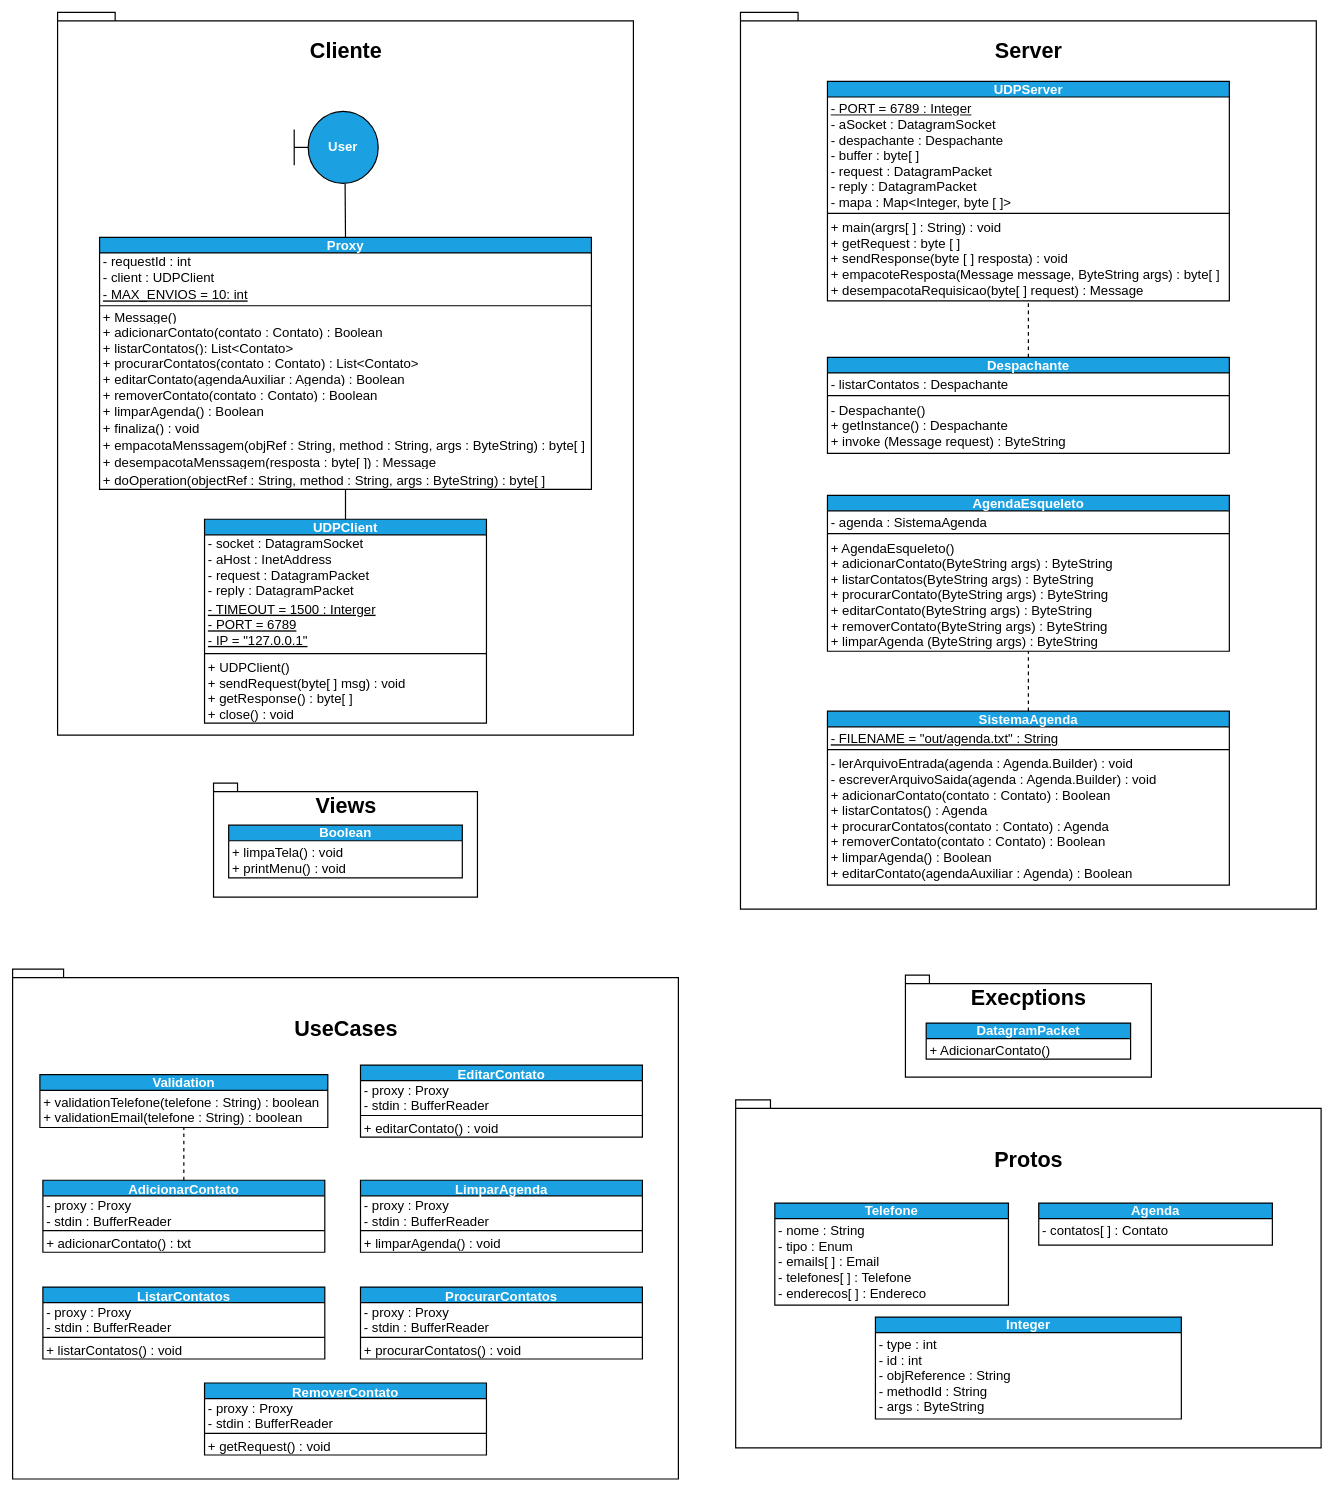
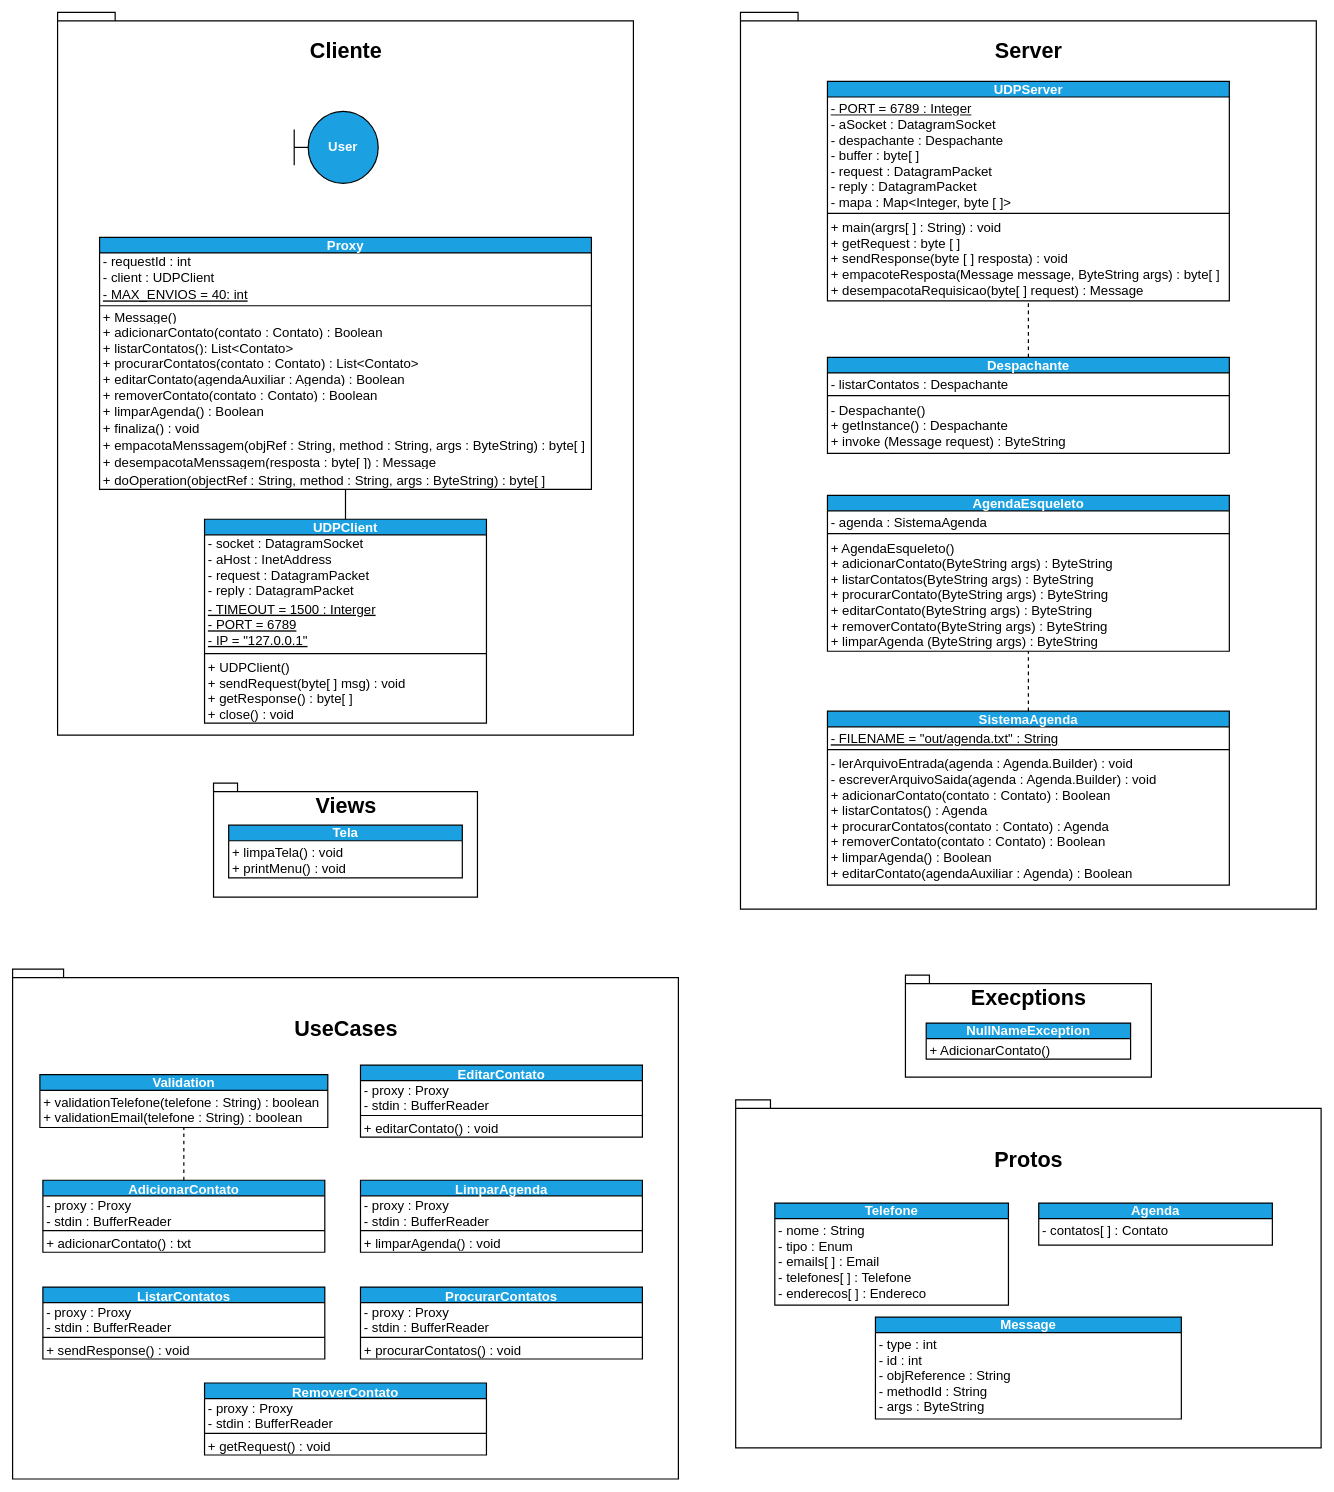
(345, 211) -> none
(174, 295) -> (174, 295)
(345, 833) -> (345, 833)
(1028, 1031) -> (1028, 1031)
(1028, 1325) -> (1028, 1325)
(127, 1351) -> (123, 1351)
